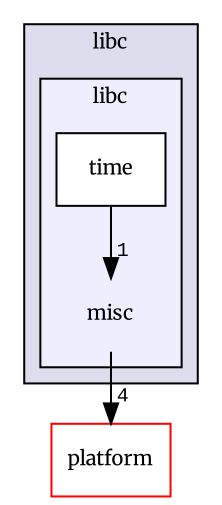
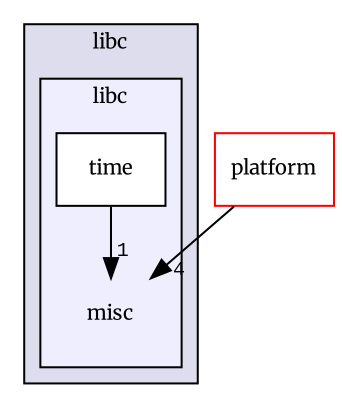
(111, 378) -> (210, 227)
